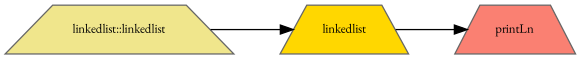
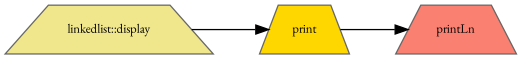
(119, 30) -> (109, 30)
(344, 30) -> (304, 30)
